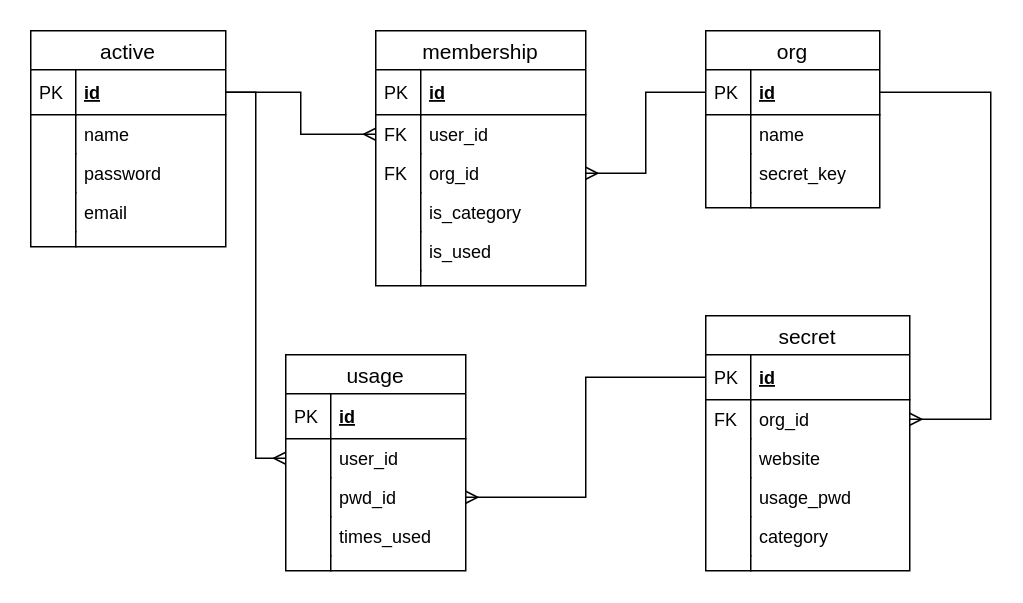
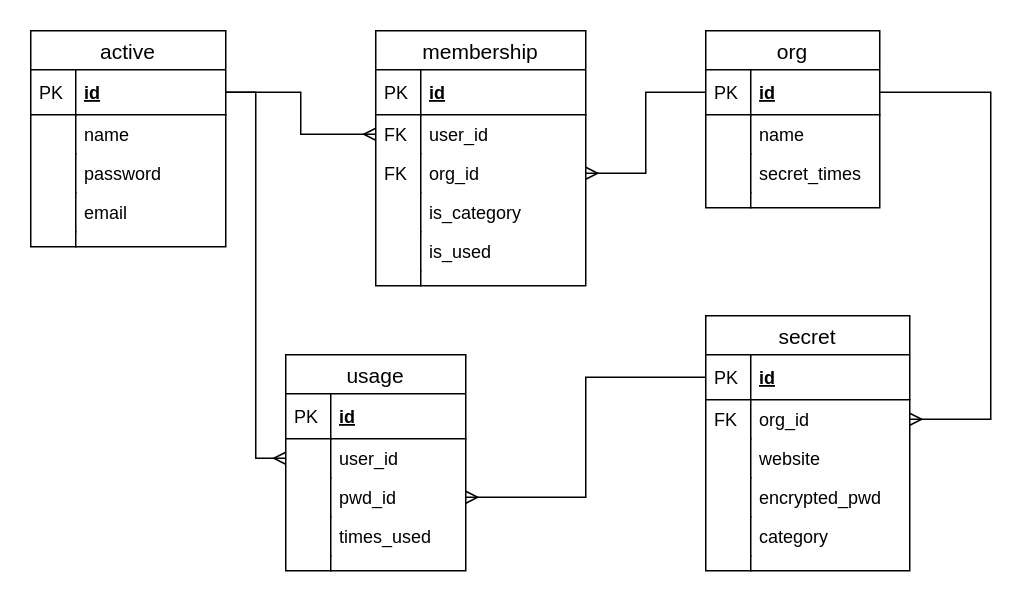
(809, 174) -> (817, 174)
(804, 498) -> (825, 498)
